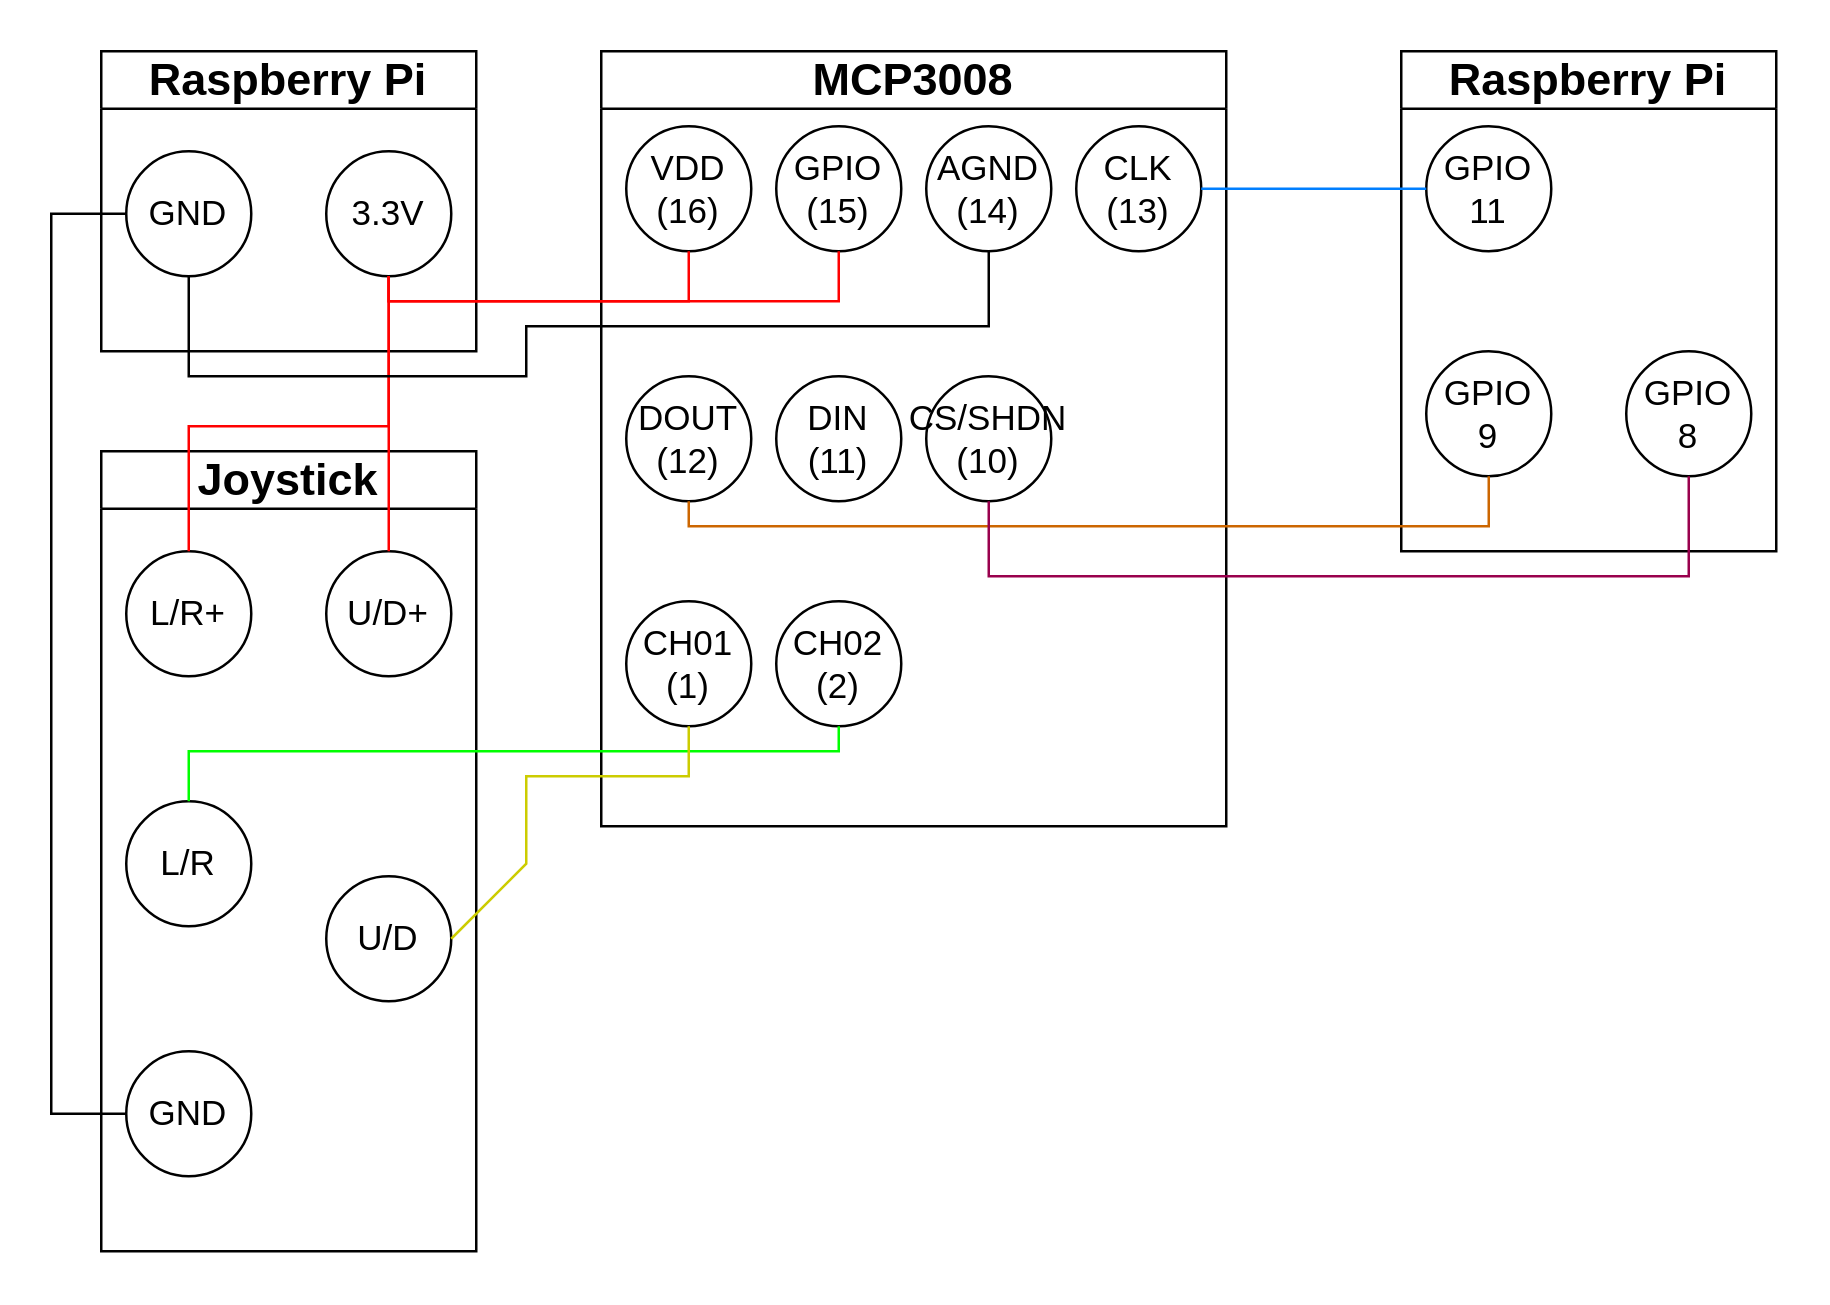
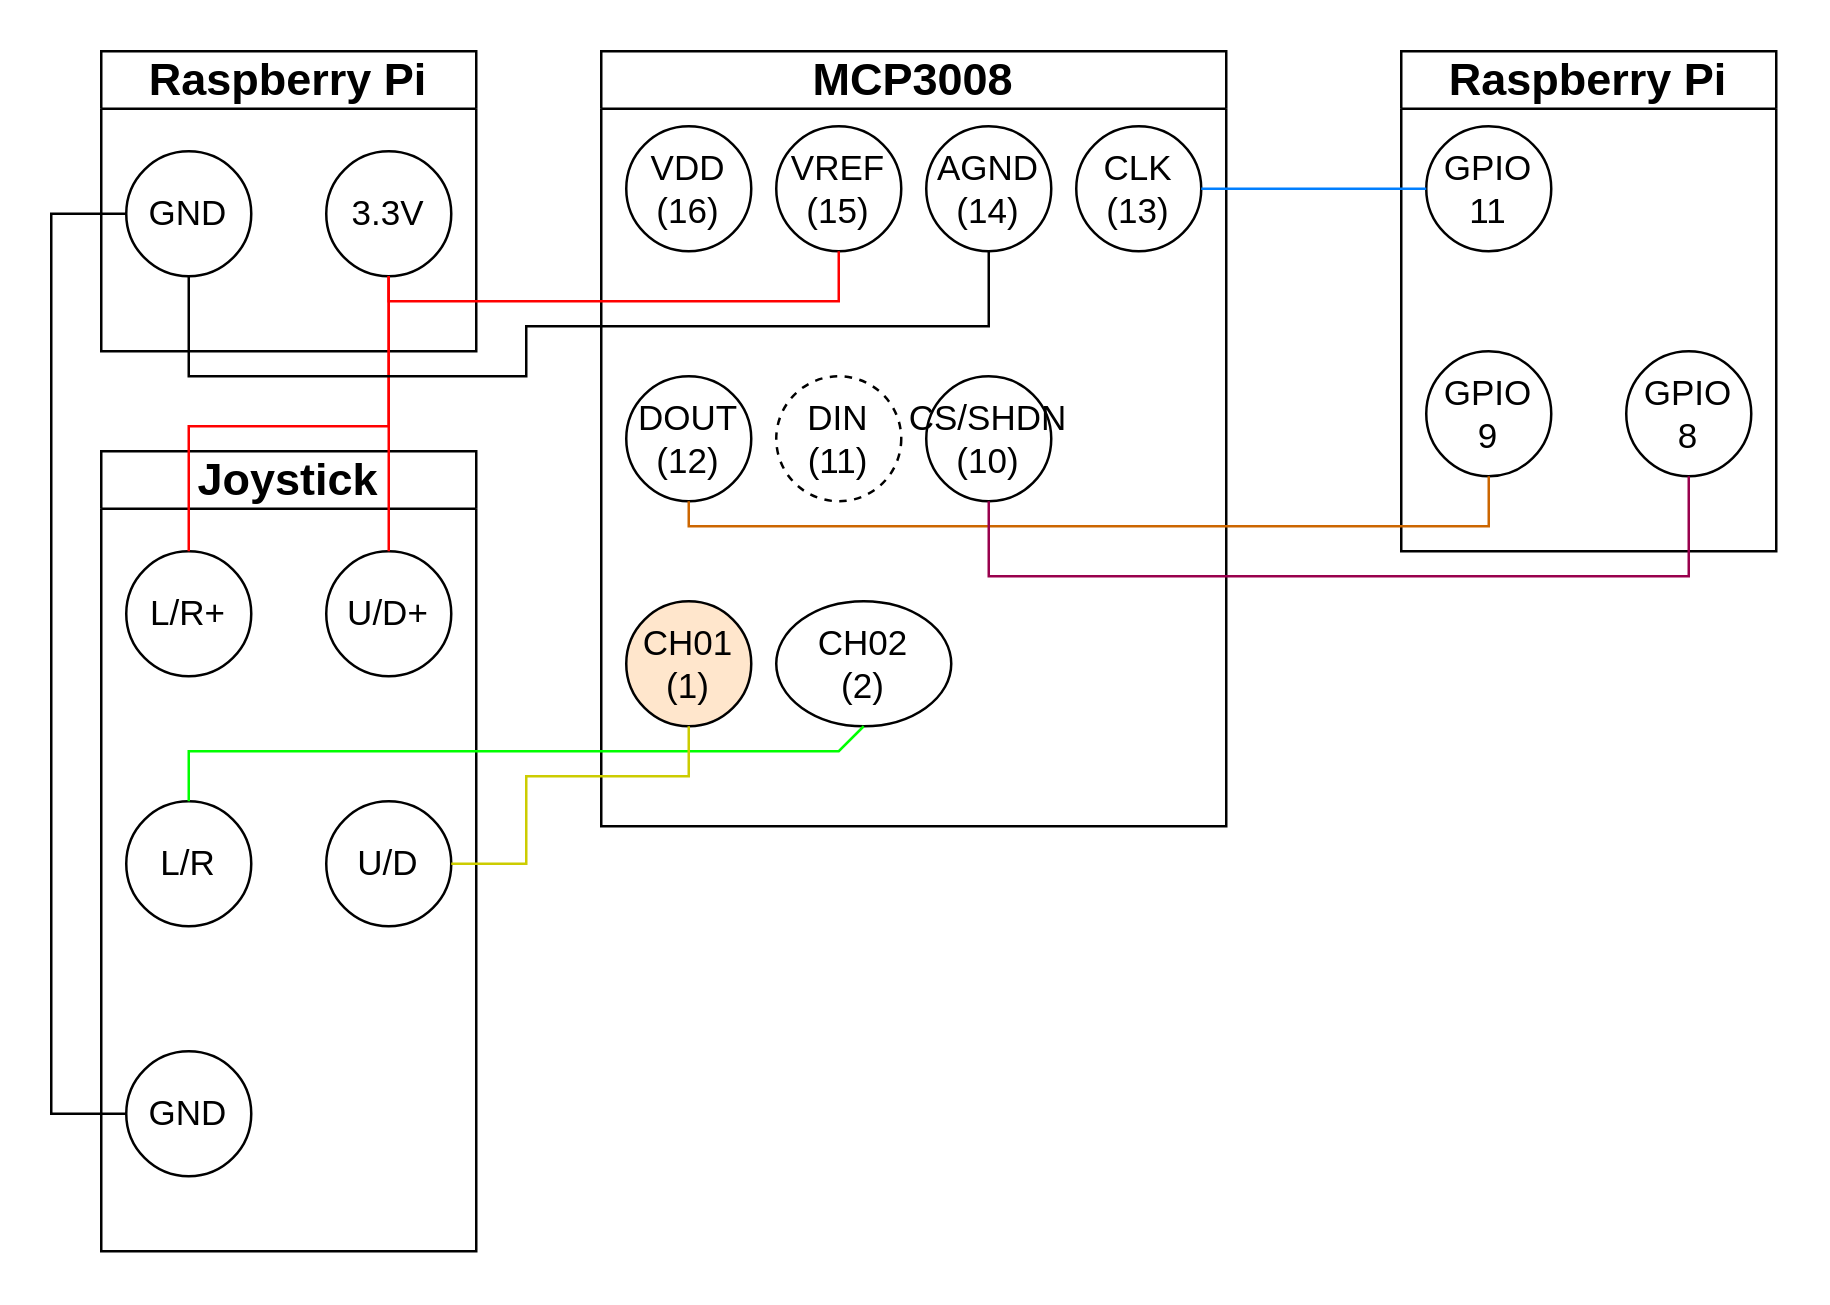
(839, 189) -> (839, 189)
(689, 274) -> none
(839, 439) -> (839, 439)
(689, 664) -> (689, 664)
(839, 664) -> (864, 664)
(389, 939) -> (389, 864)
